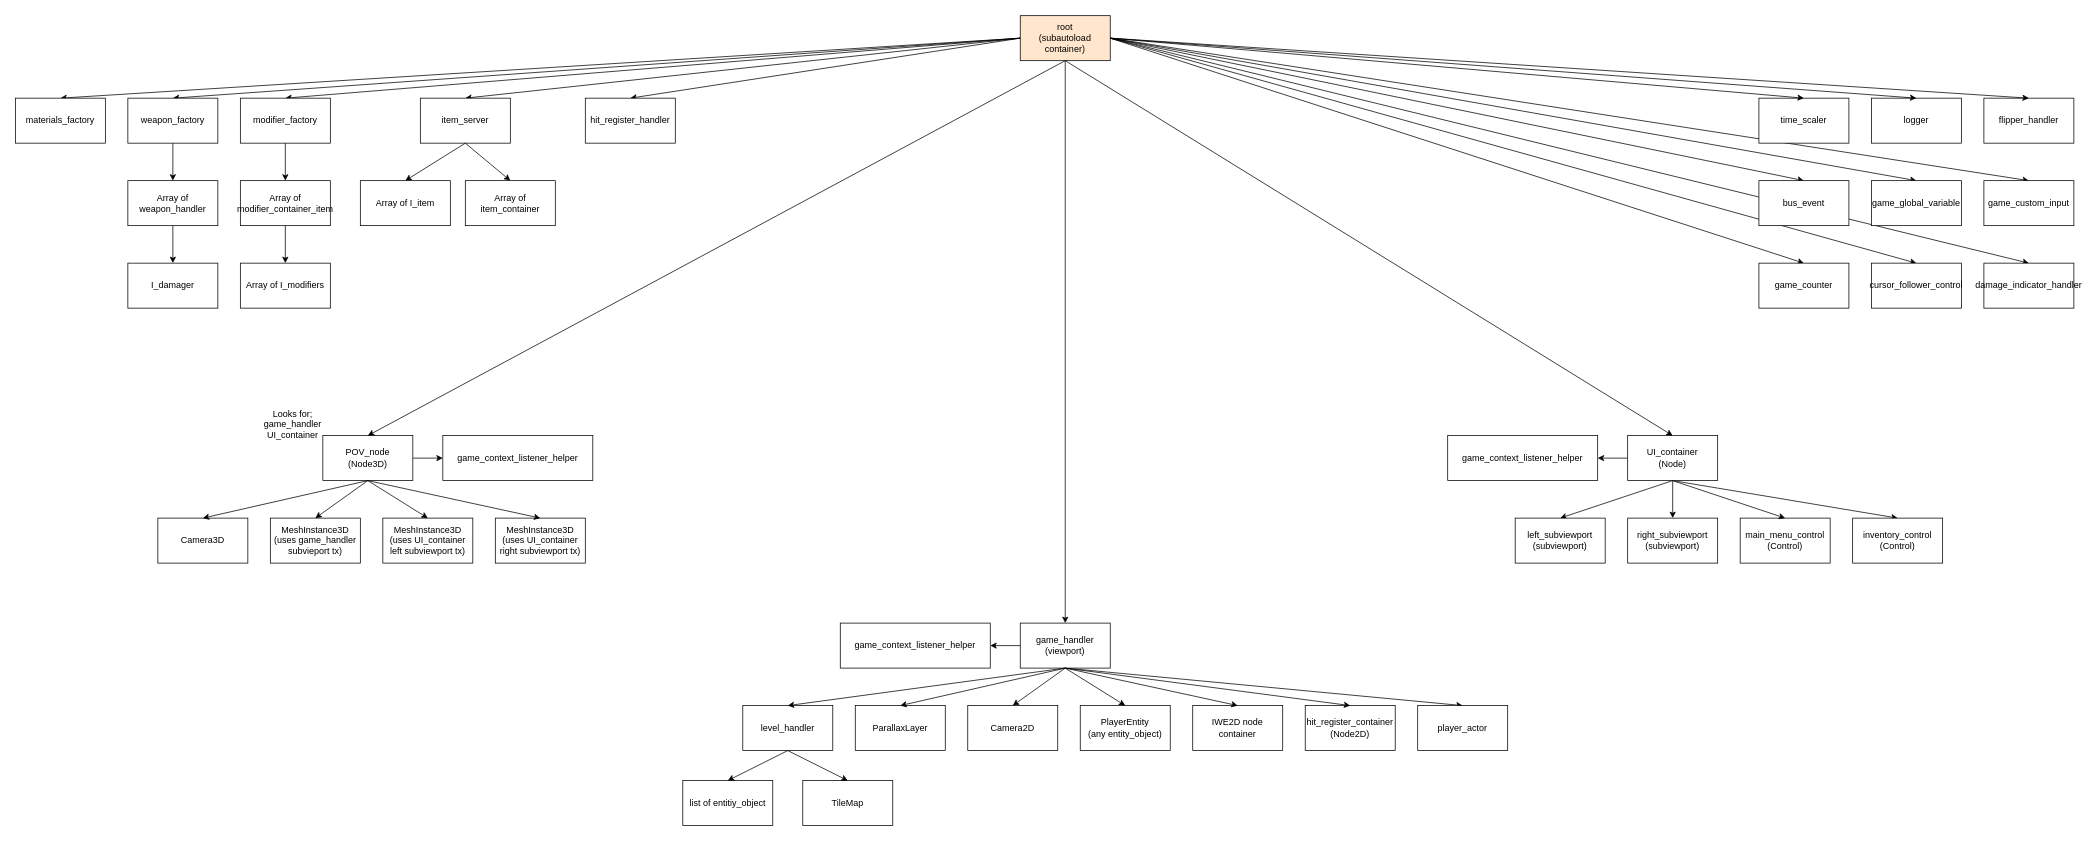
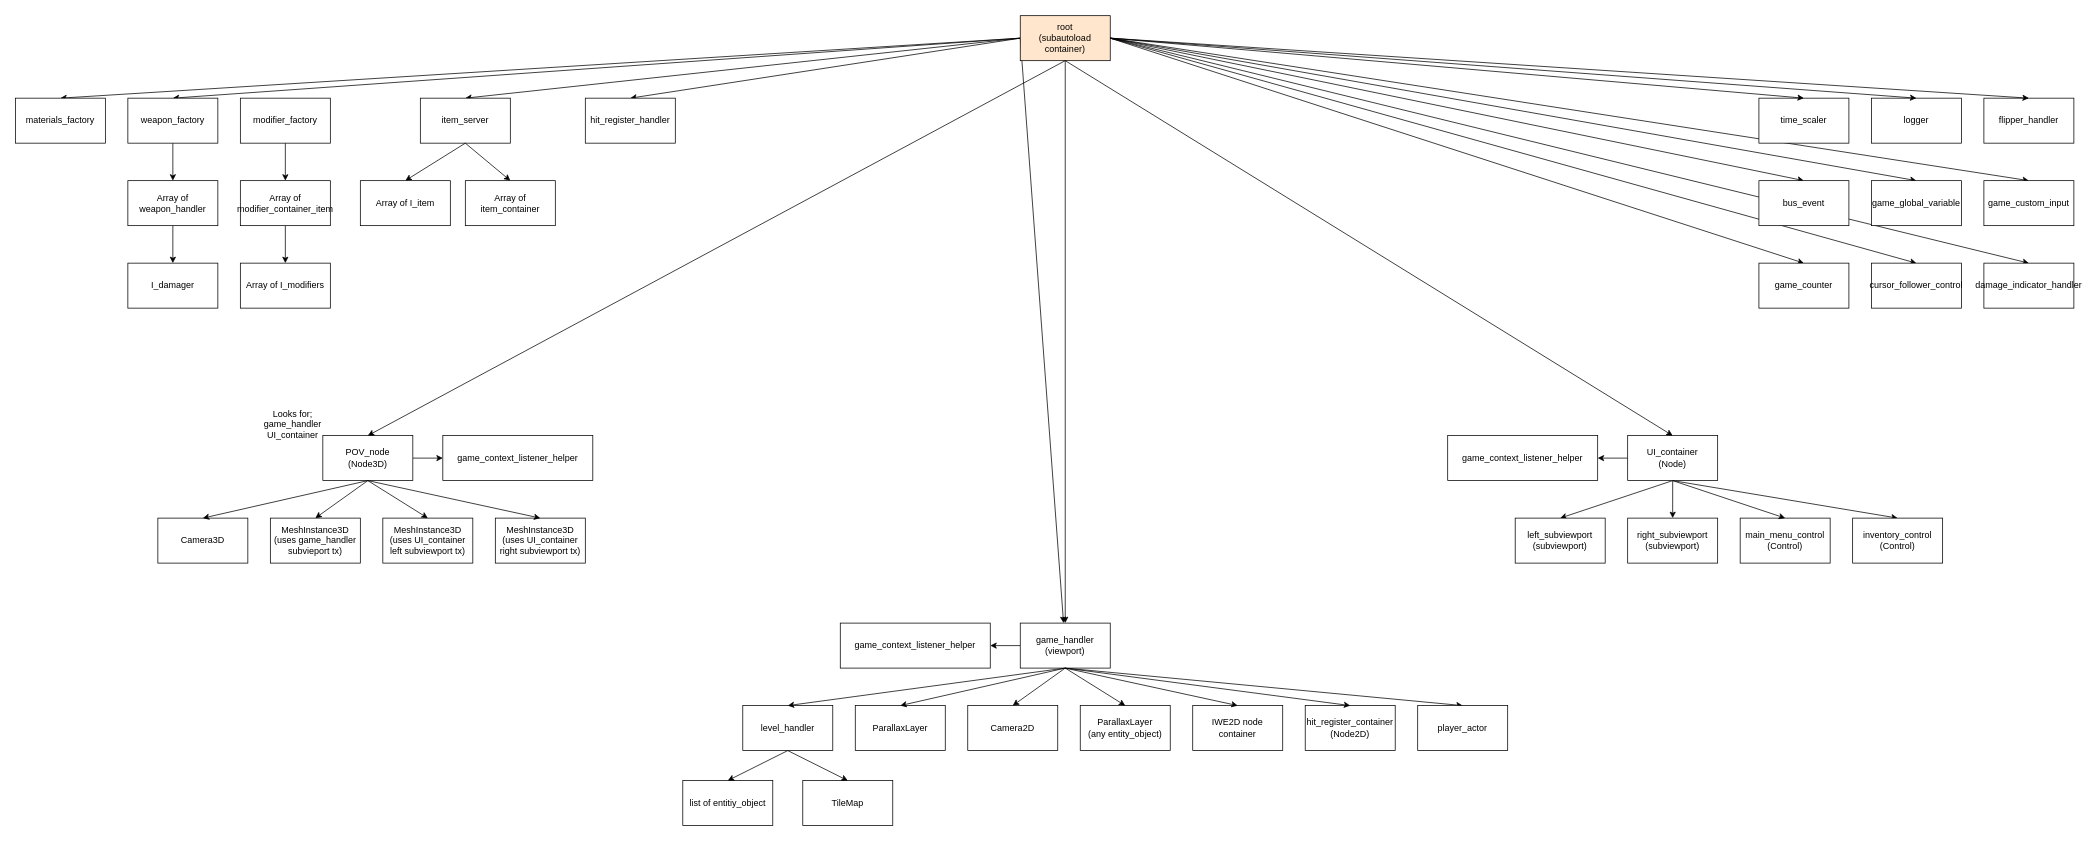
(622, 70) -> (1043, 339)
(1125, 728) -> (1125, 728)
